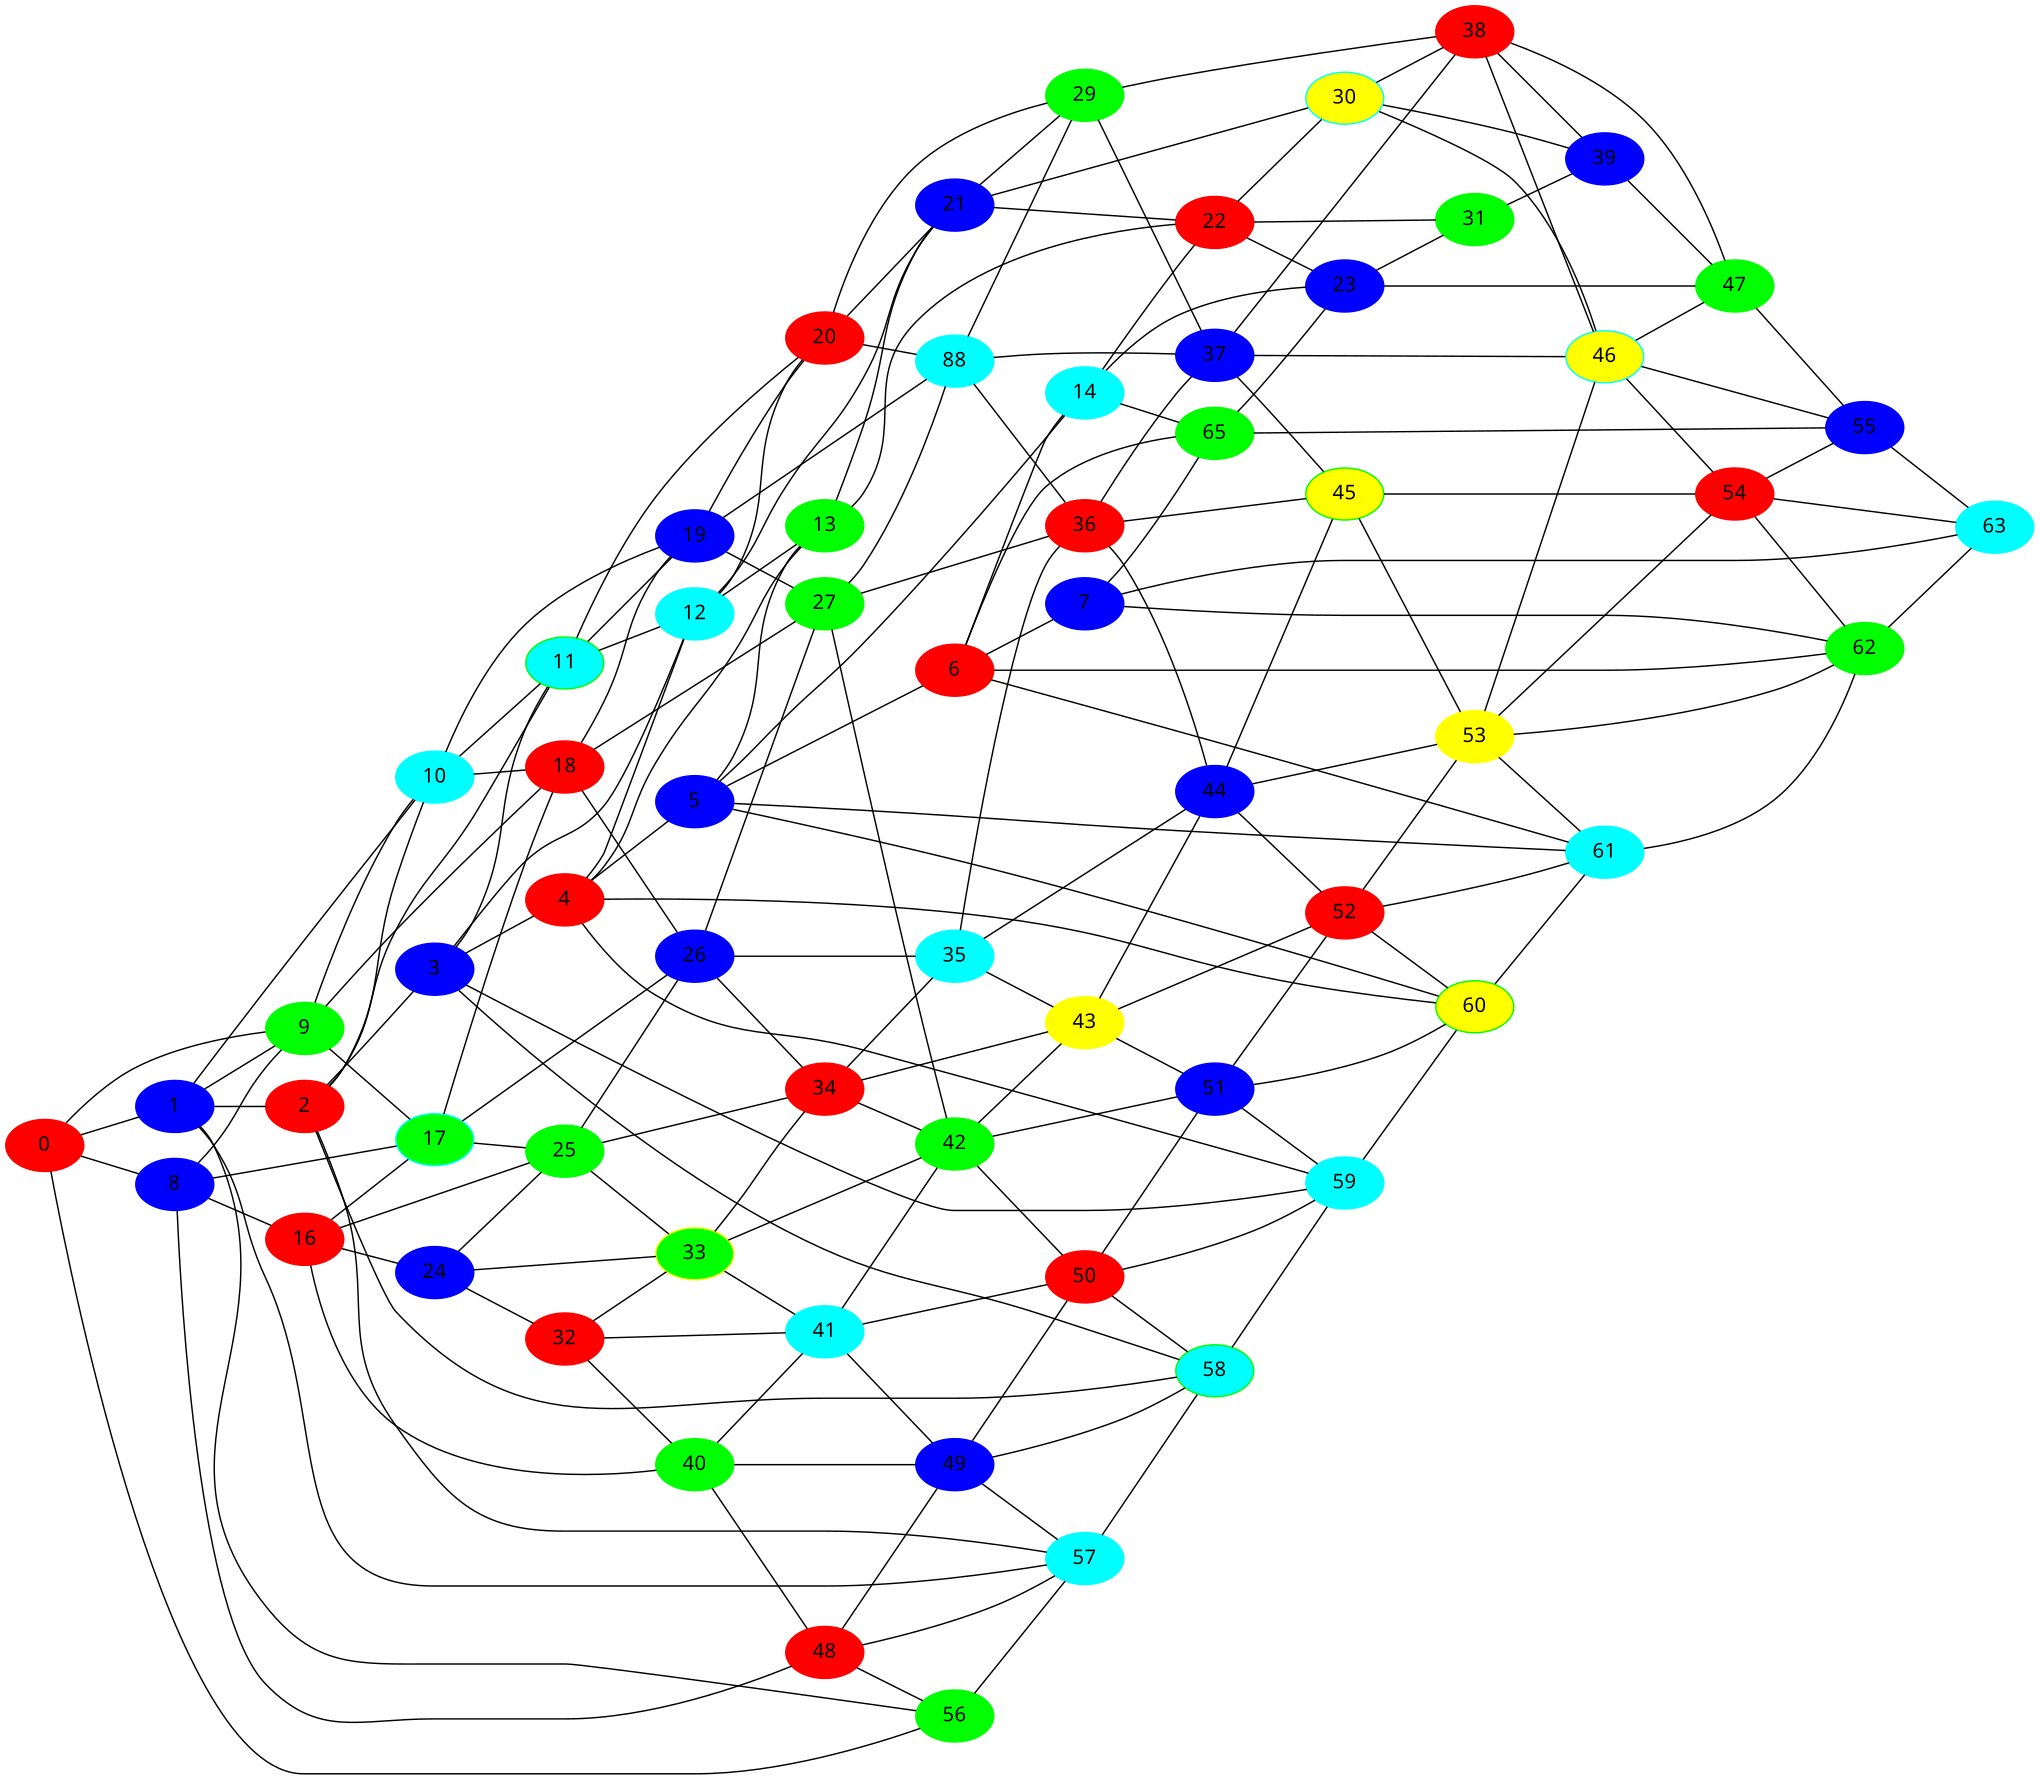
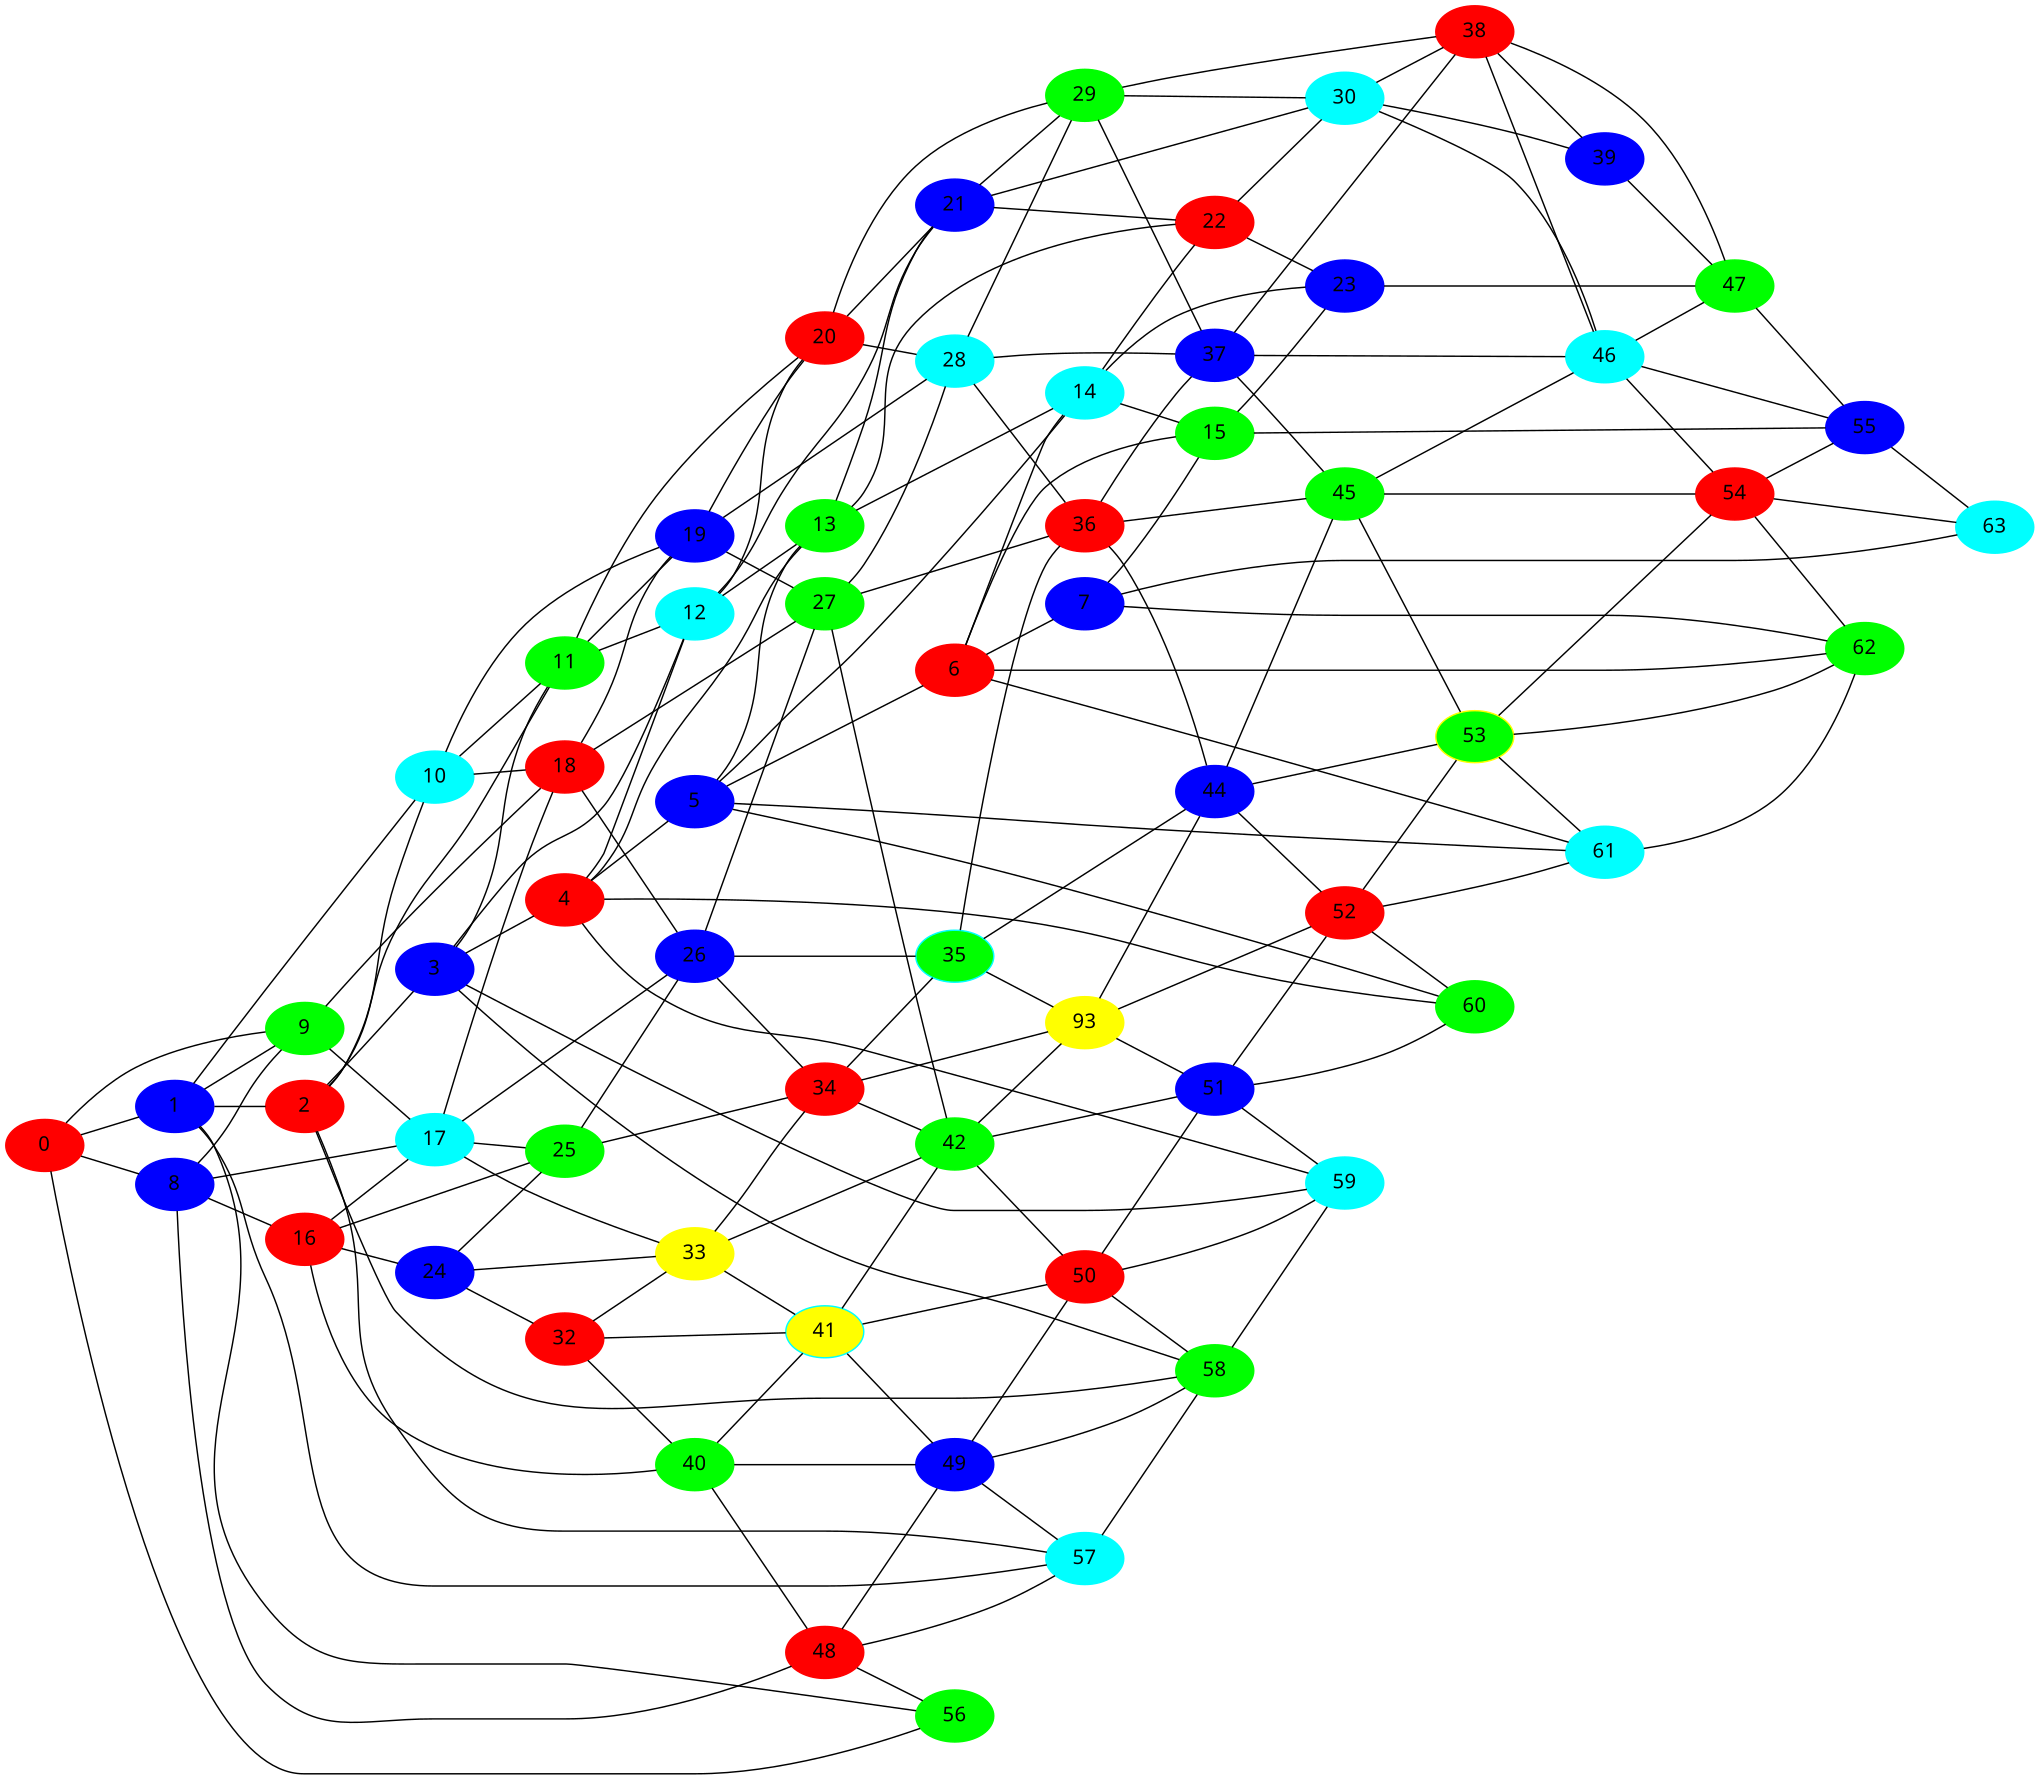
none -> (1215, 97)
(1345, 98) -> (1345, 98)
(1475, 220) -> none
(1605, 357) -> (1605, 357)
(955, 361) -> (955, 361)
(1215, 433) -> (1215, 433)
none -> (955, 459)
(1345, 494) -> (1345, 494)
(1540, 547) -> (1485, 420)
(1930, 588) -> none
(565, 663) -> (565, 663)
(1475, 737) -> (1475, 737)
(357, 897) -> none
(1540, 929) -> none
(955, 956) -> (955, 956)
(1475, 1007) -> (1475, 1007)
(1085, 1023) -> (1085, 1023)
(1410, 1095) -> none
(435, 1140) -> (435, 1140)
(630, 1203) -> (559, 1205)
(695, 1254) -> (695, 1254)
(825, 1332) -> (825, 1332)
(1215, 1371) -> (1215, 1371)
(1020, 1637) -> none
